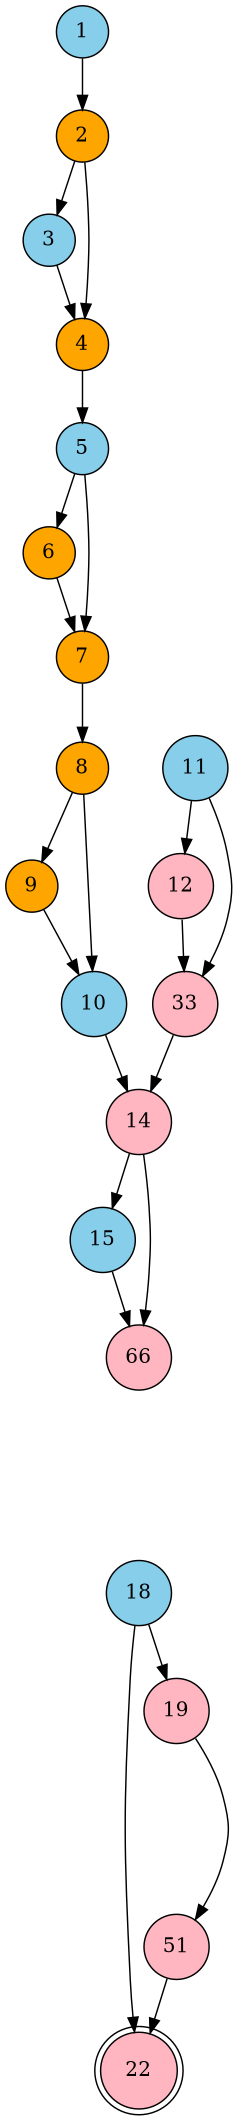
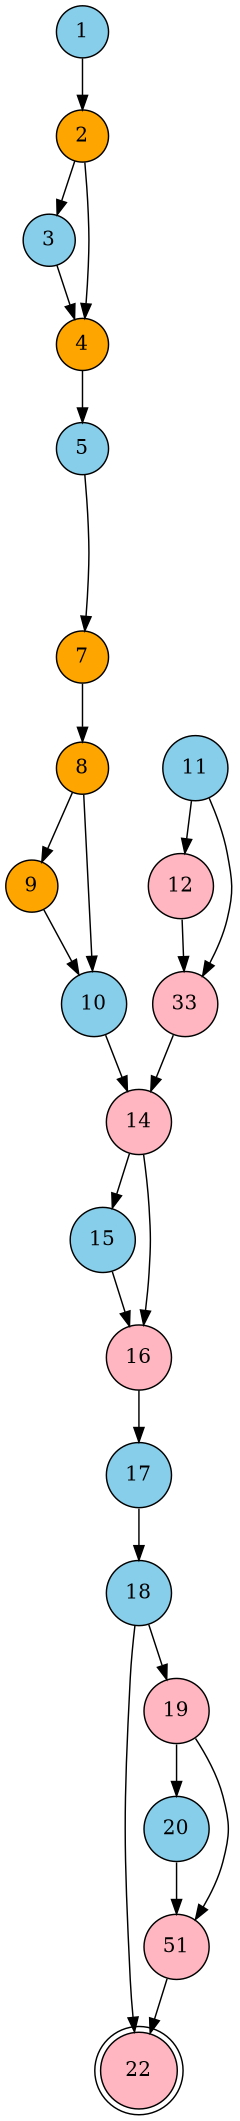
(49, 553) -> none
(139, 1357) -> (139, 1357)
none -> (139, 1475)
none -> (177, 1829)
